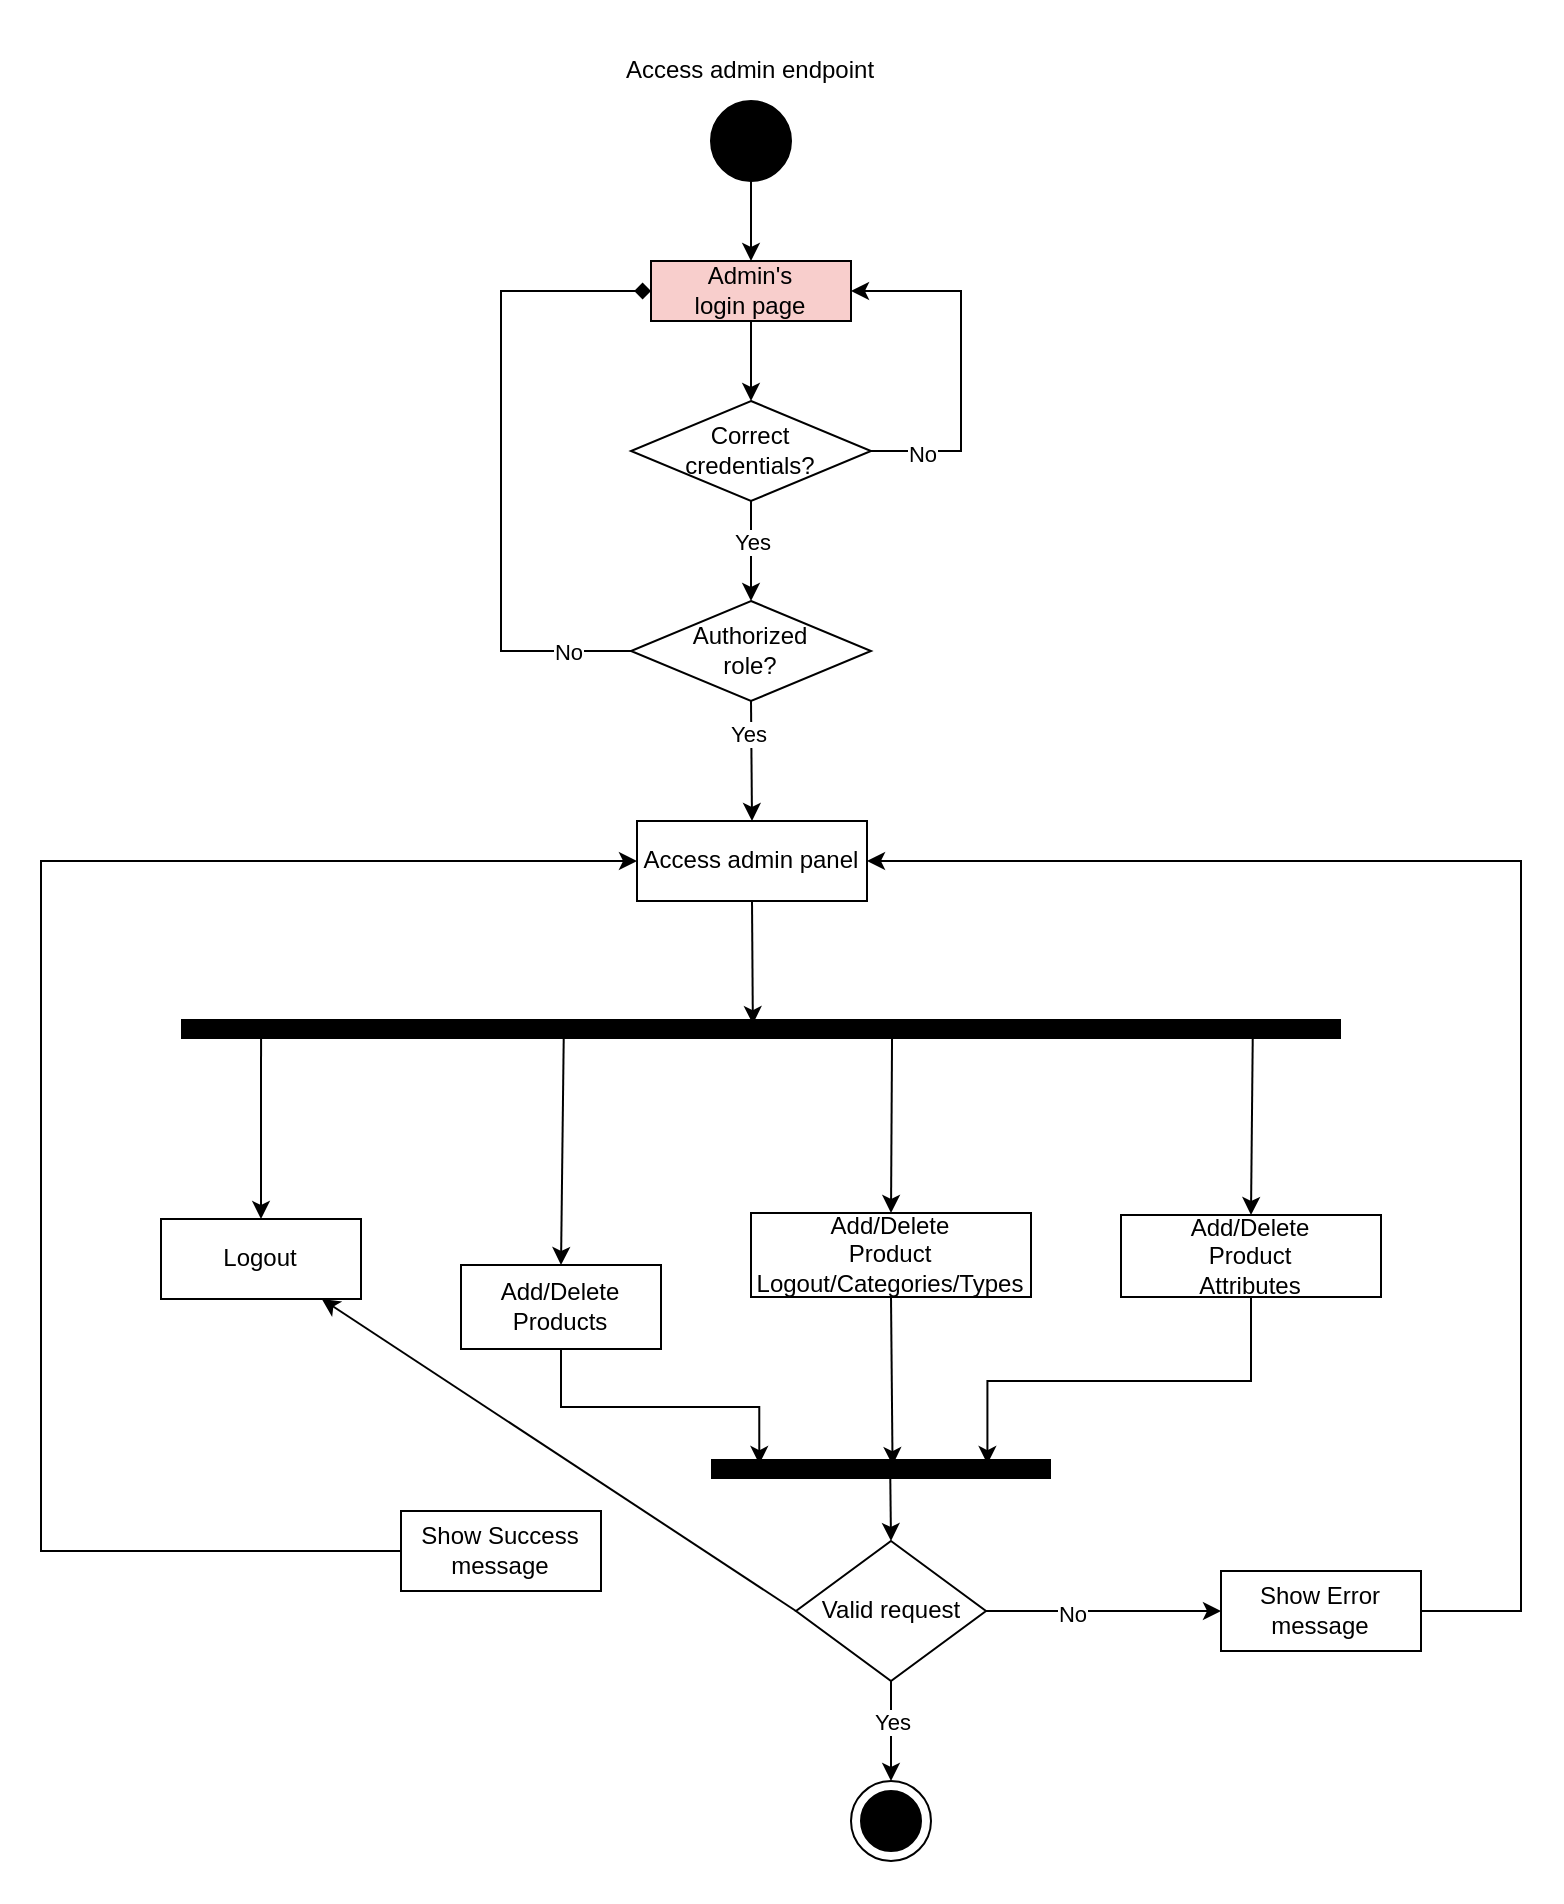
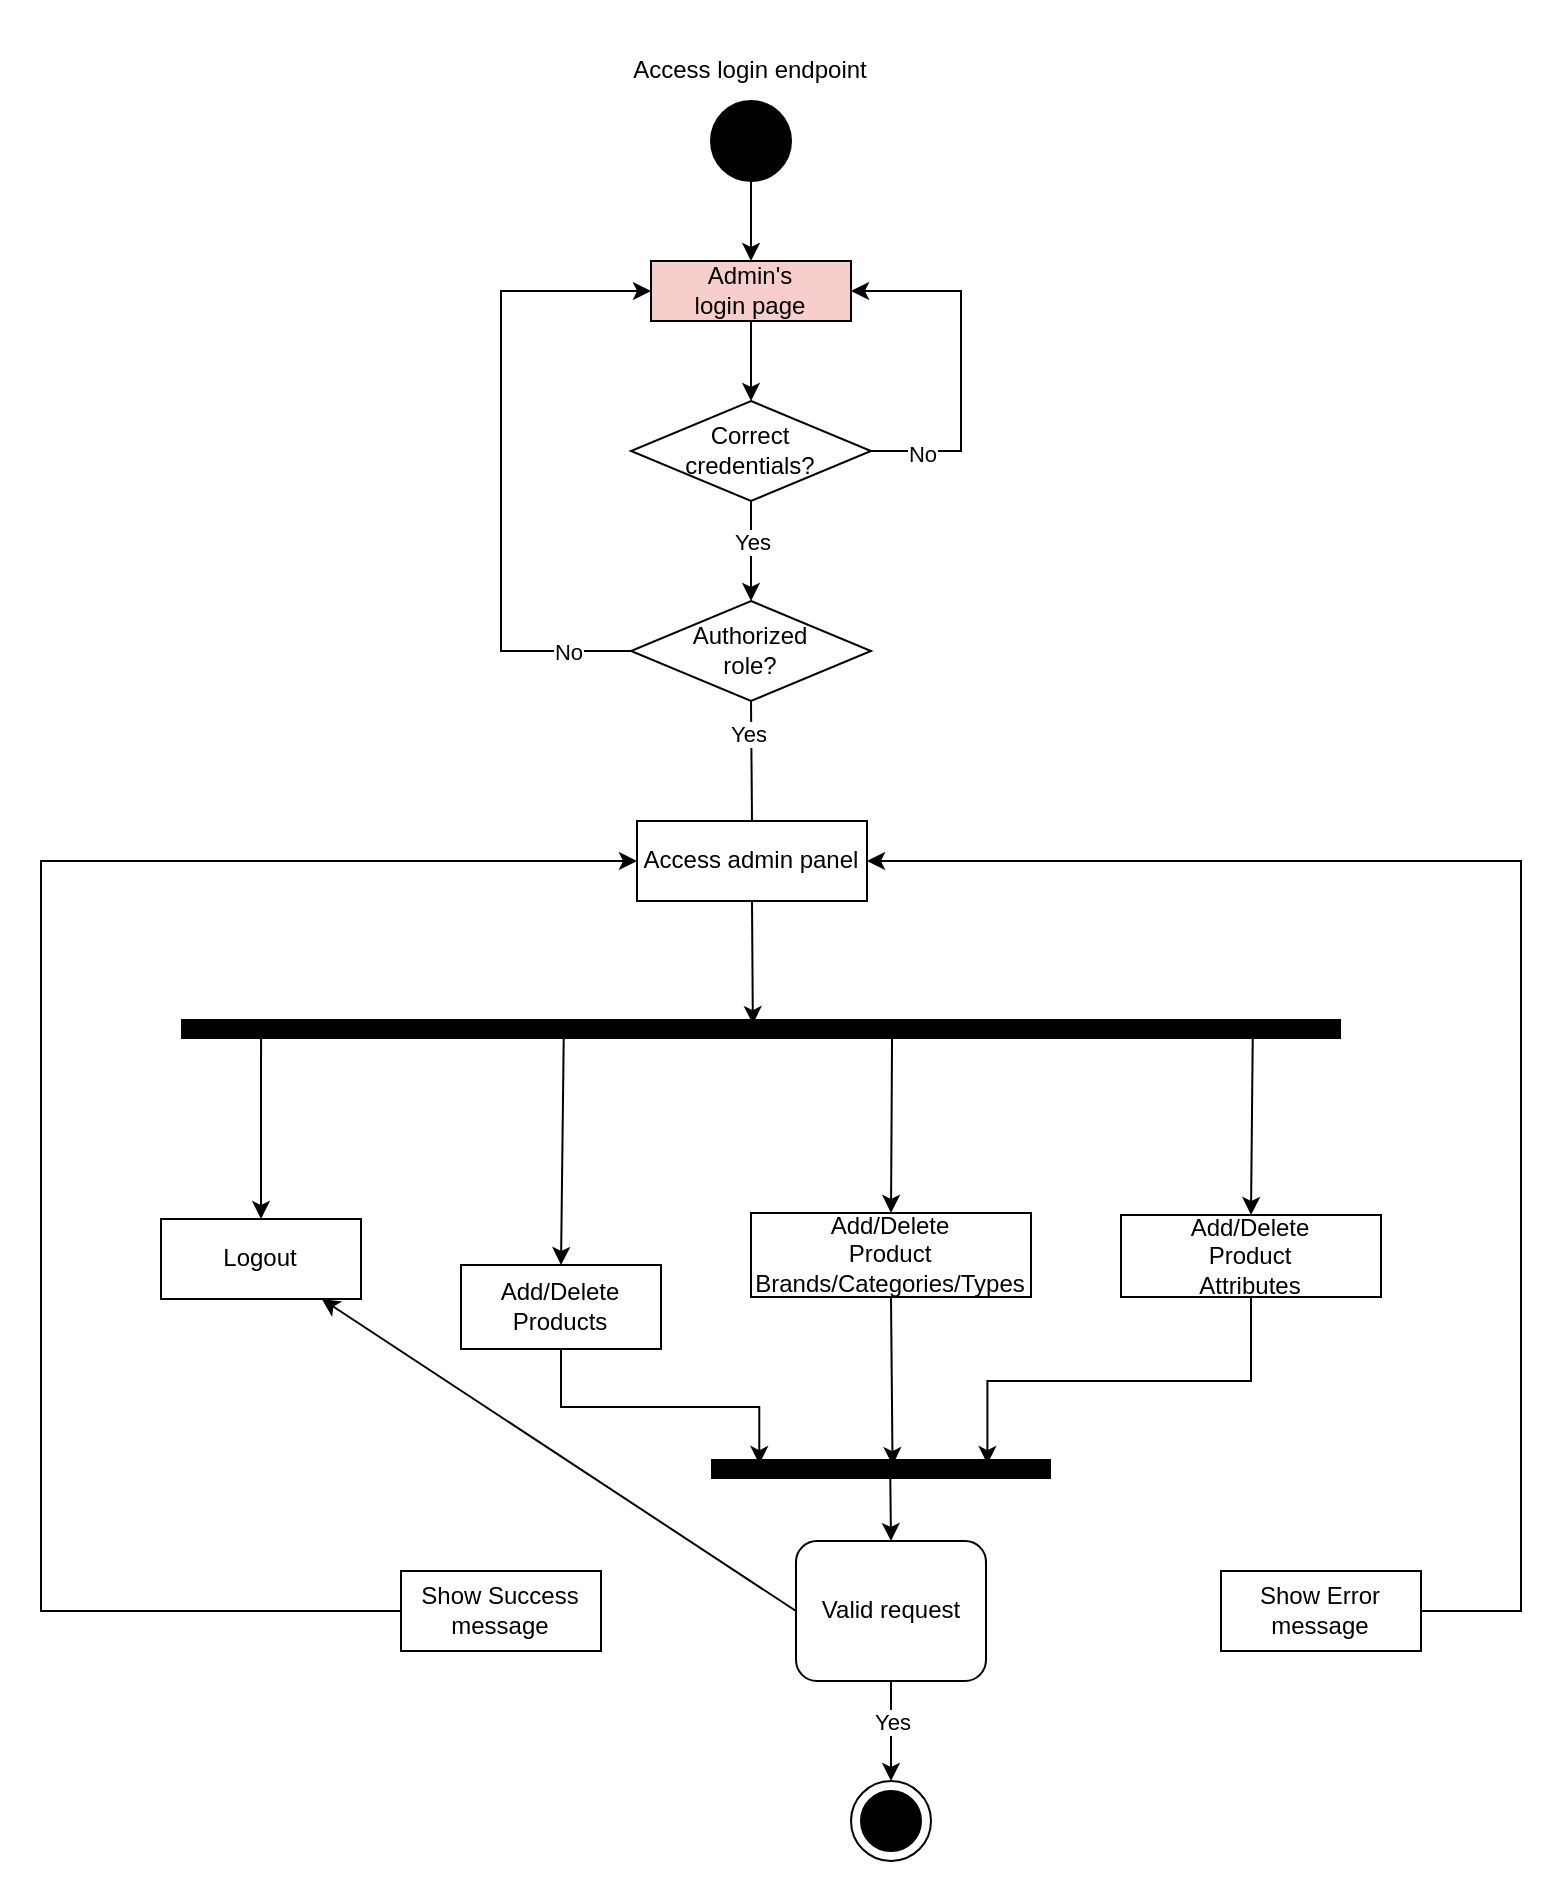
(751, 71) -> (751, 71)
(634, 291) -> (635, 291)
(752, 806) -> (752, 811)
(891, 1255) -> (891, 1255)
(501, 1551) -> (501, 1611)
(891, 1611) -> (891, 1611)
(1097, 1611) -> none
